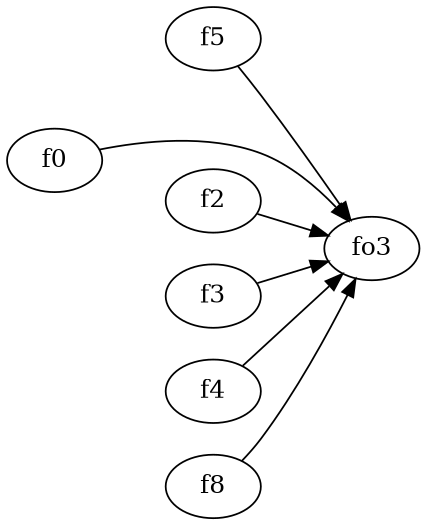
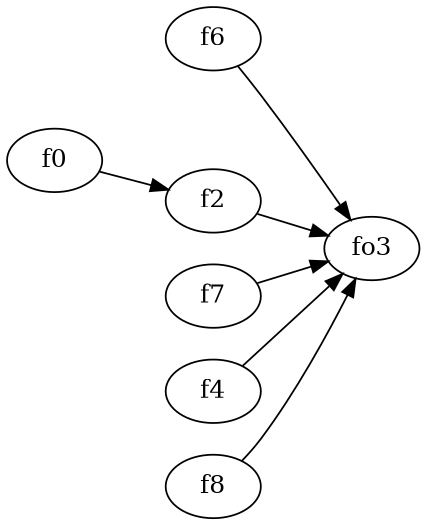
(213, 39) -> (213, 39)
(227, 145) -> (125, 178)
(213, 296) -> (213, 296)
